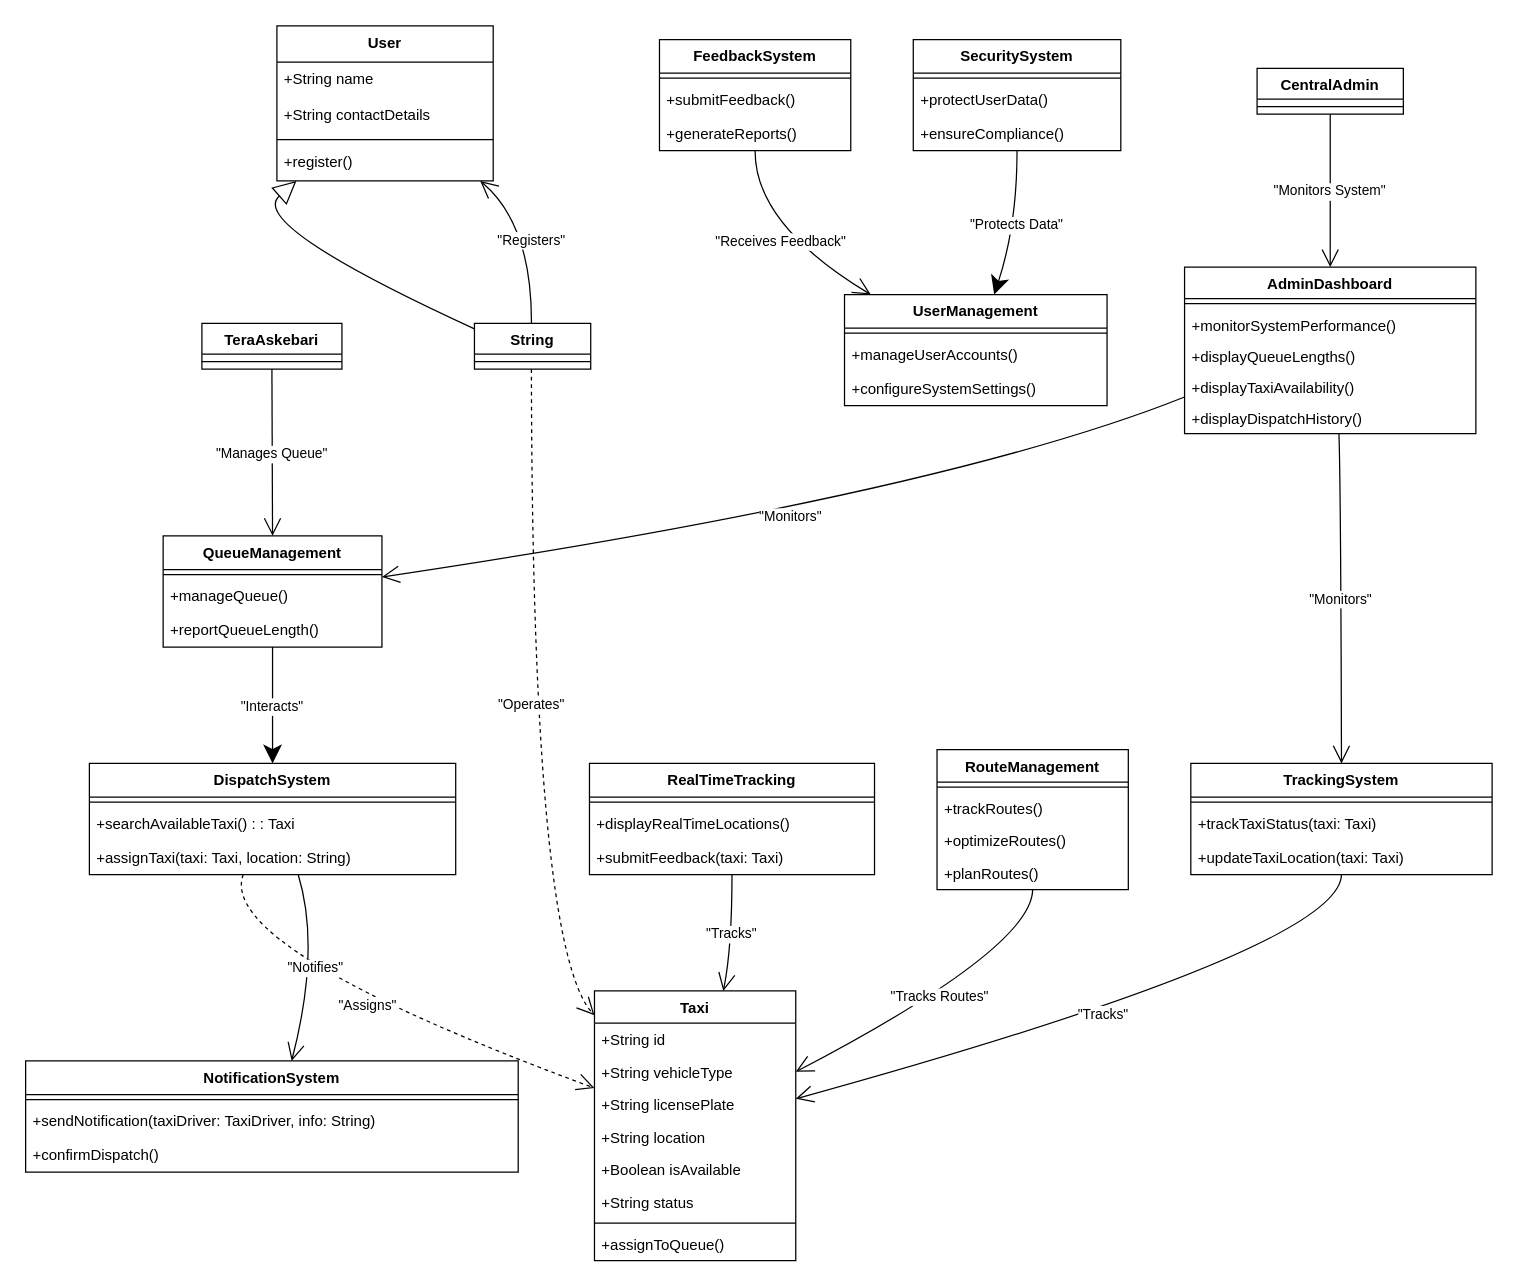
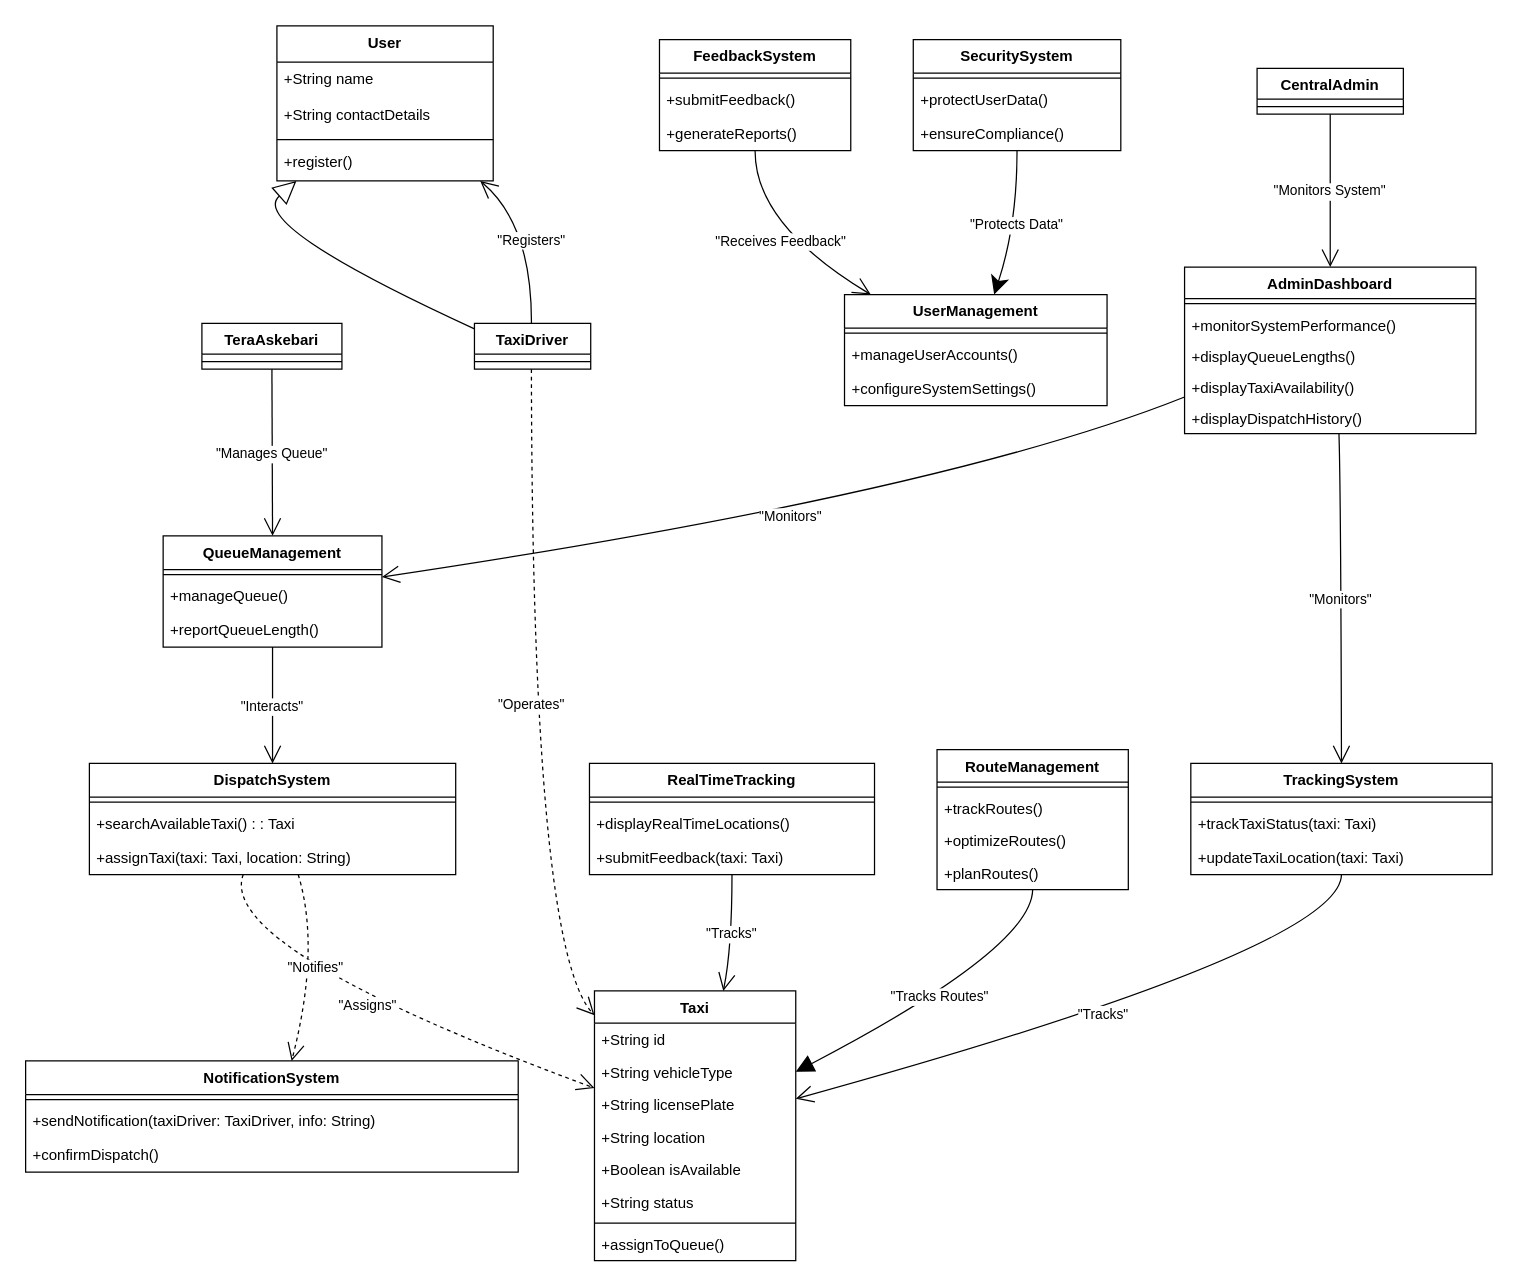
(532, 340) -> (532, 340)
(273, 747) -> (273, 753)
(301, 1016) -> (301, 1016)
(806, 1066) -> (813, 1062)
